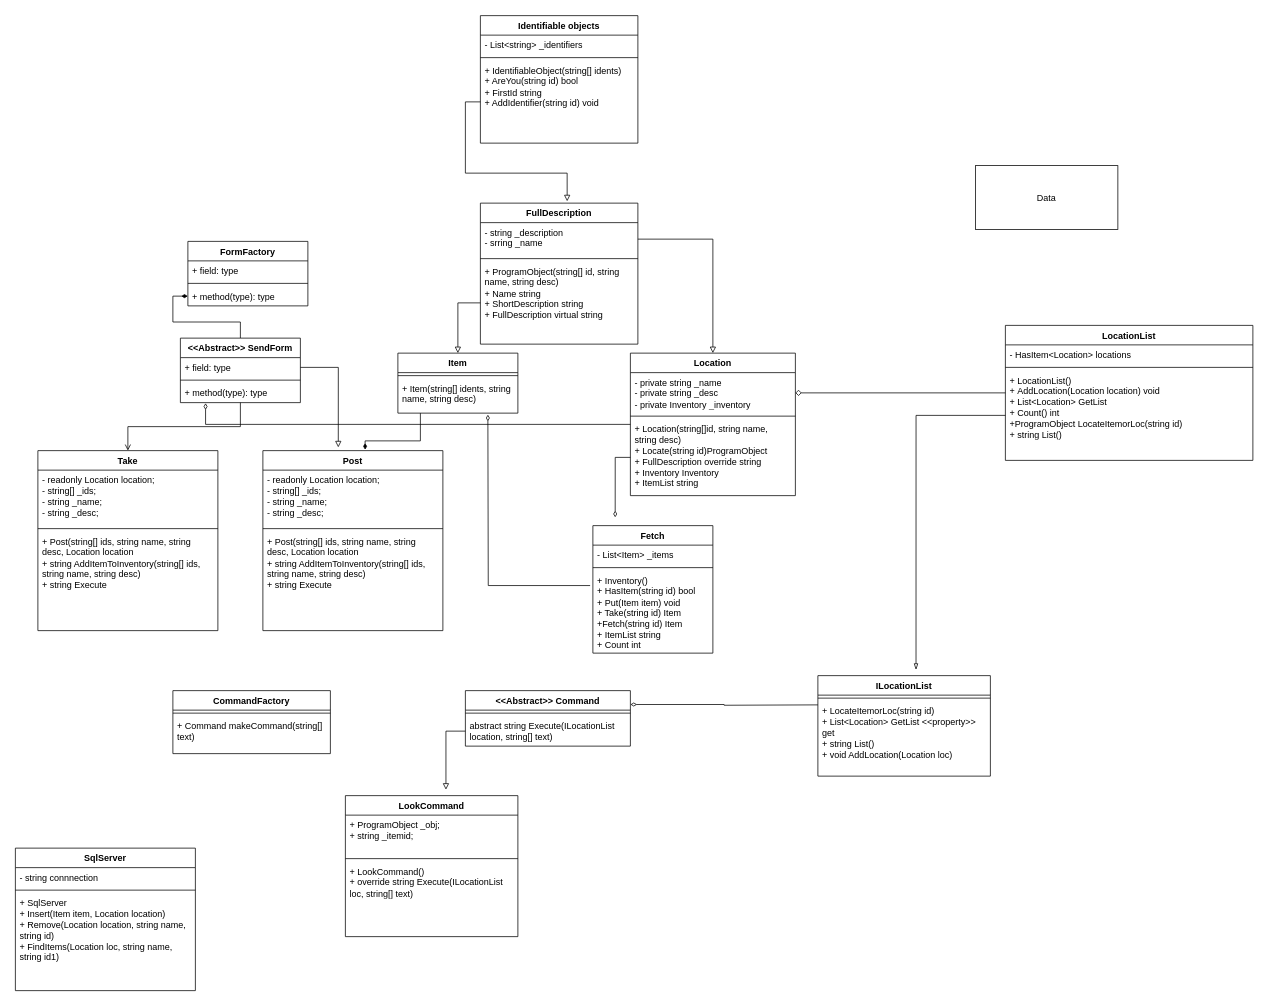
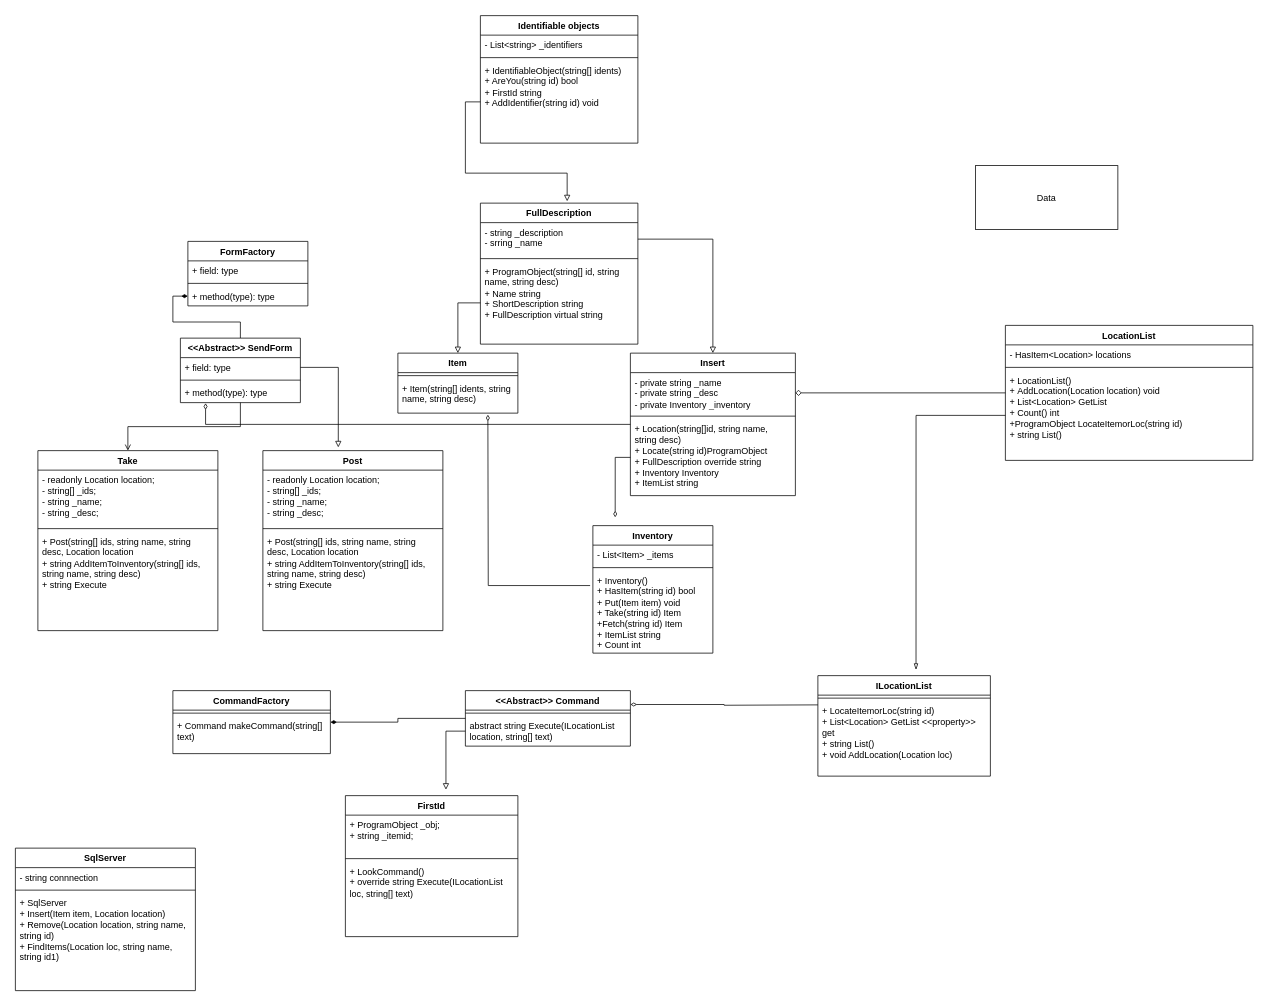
(713, 364) -> (713, 364)
(420, 428) -> none
(653, 536) -> (653, 536)
none -> (428, 718)
(432, 806) -> (432, 806)
